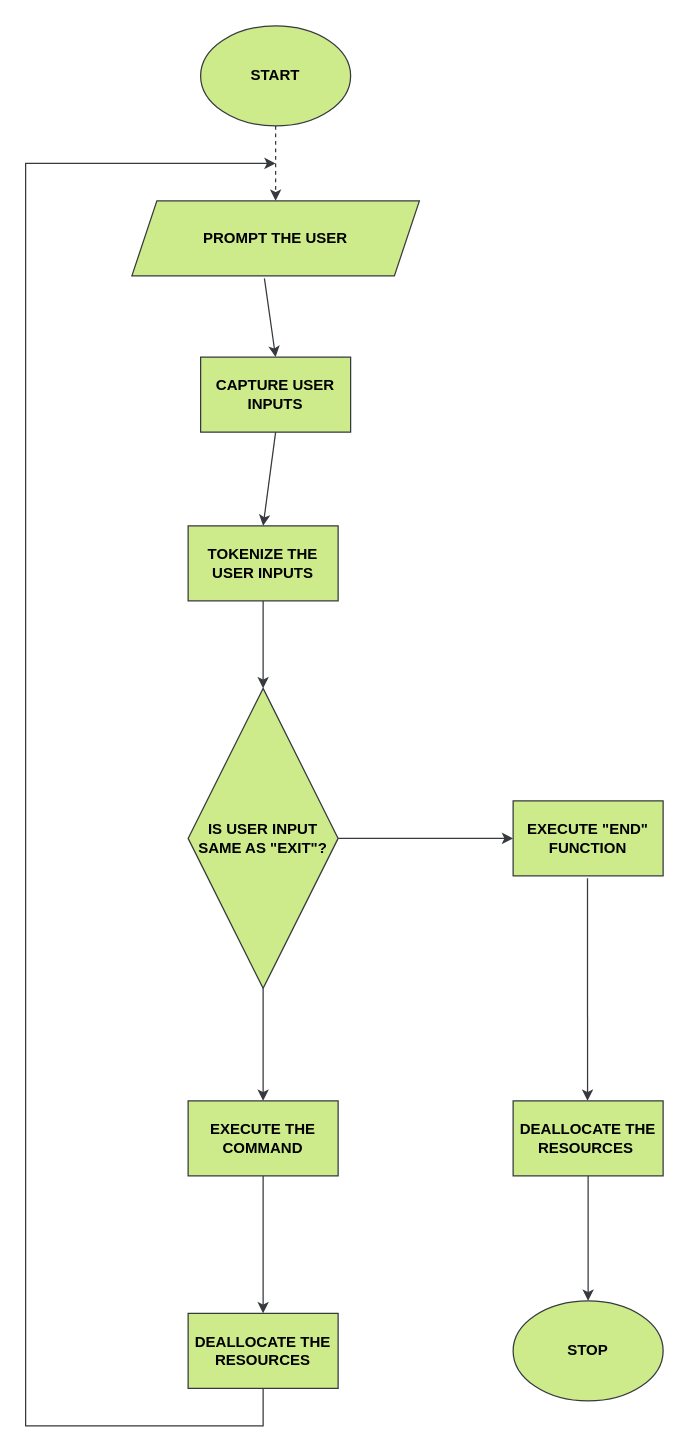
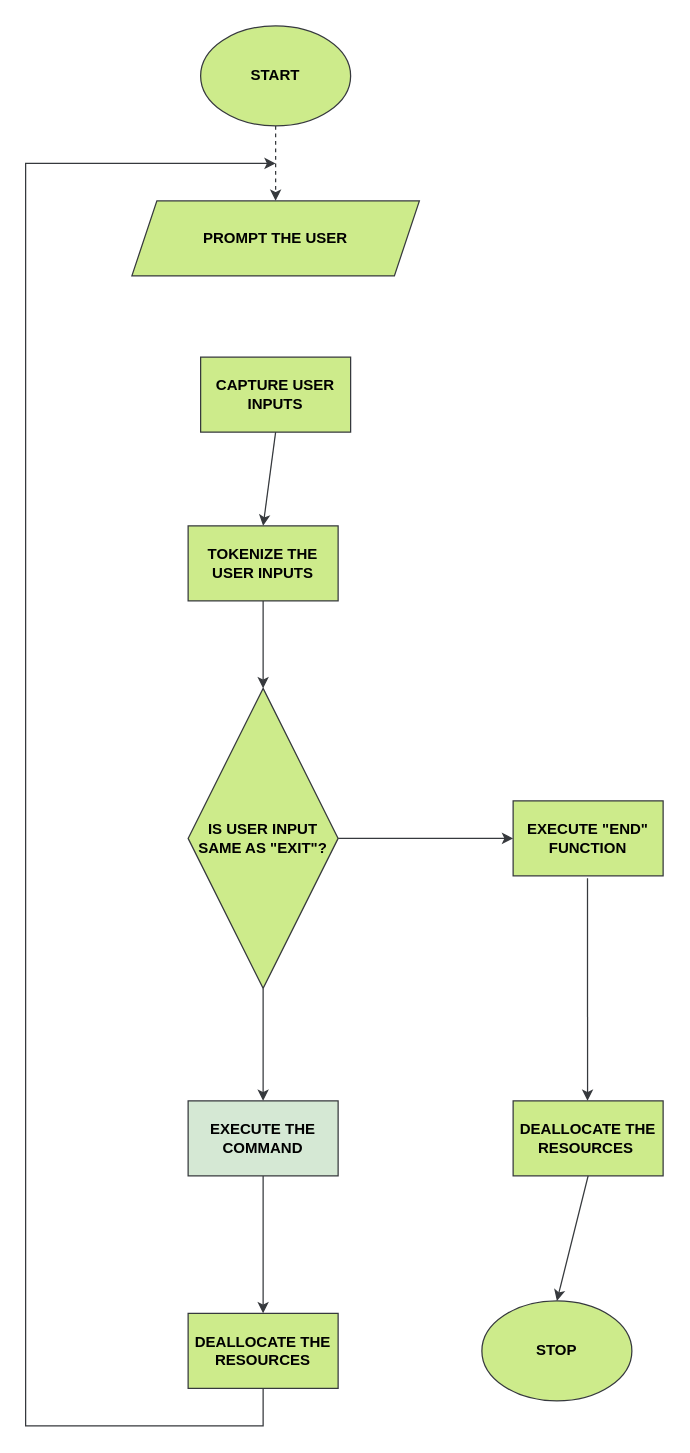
(269, 313) -> none
(263, 1138) -> (263, 1138)
(588, 1351) -> (557, 1351)
